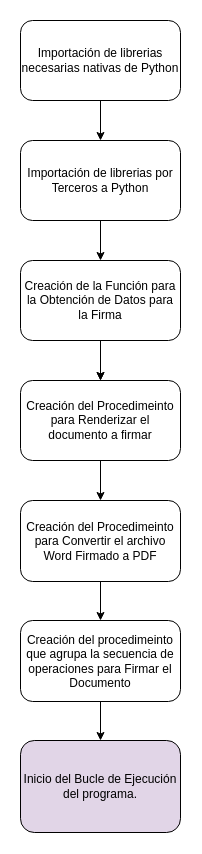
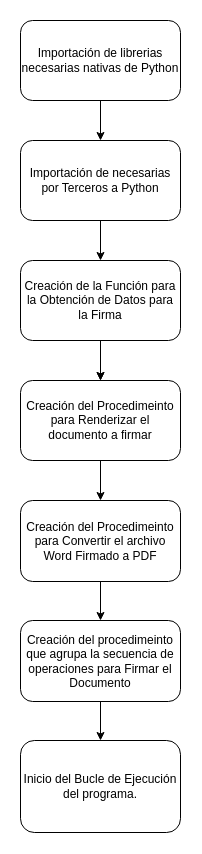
(101, 181) -> (101, 181)
(101, 787) -> (101, 787)
